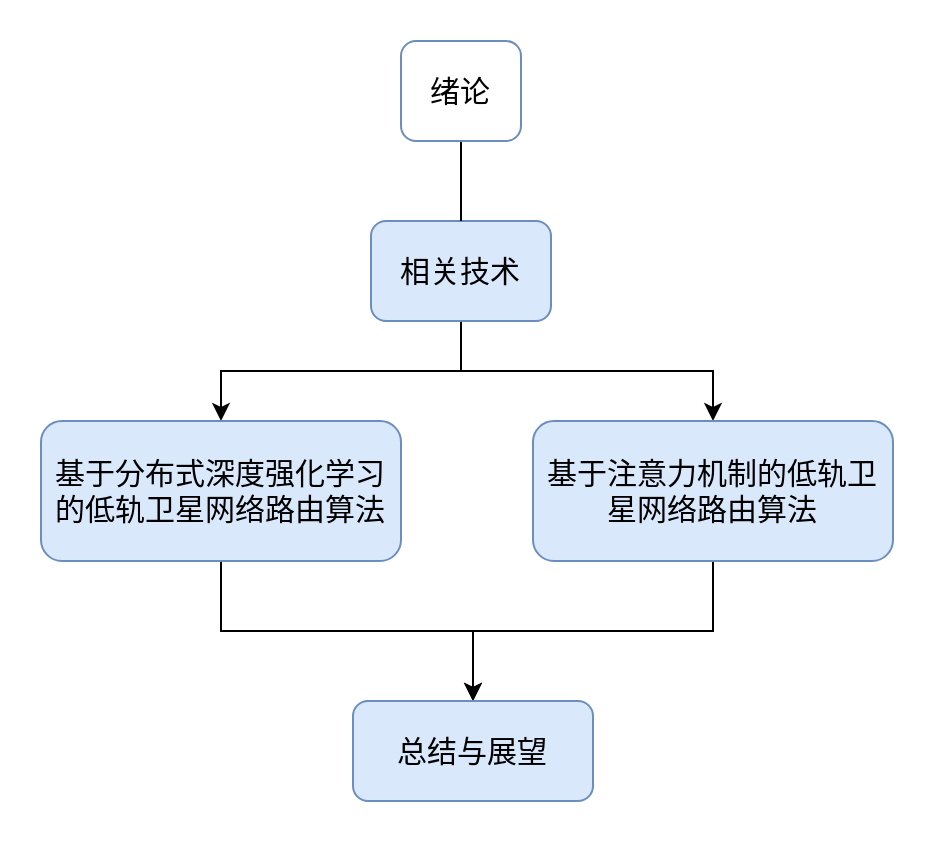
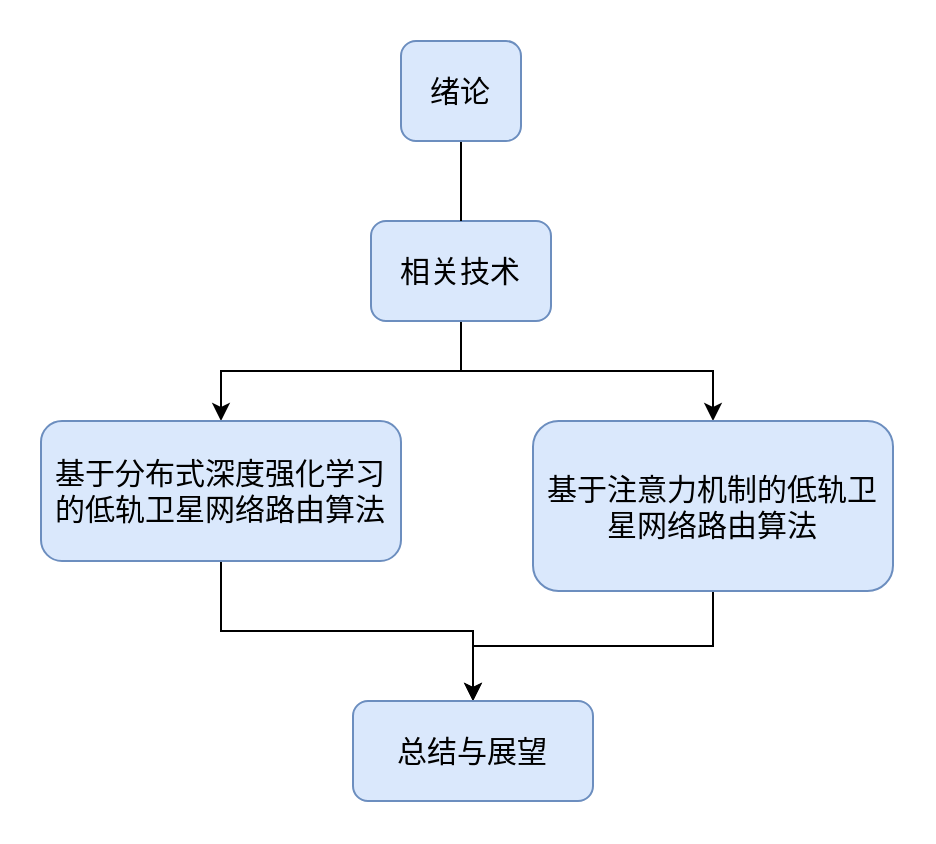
(461, 91) -> (461, 91)
(713, 491) -> (713, 506)
